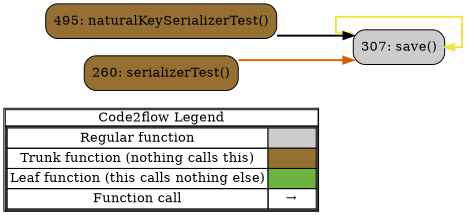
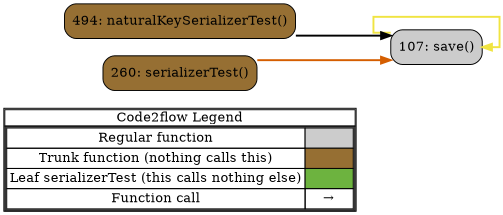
(161, 21) -> (180, 21)
(399, 47) -> (436, 47)
(138, 178) -> (156, 178)
